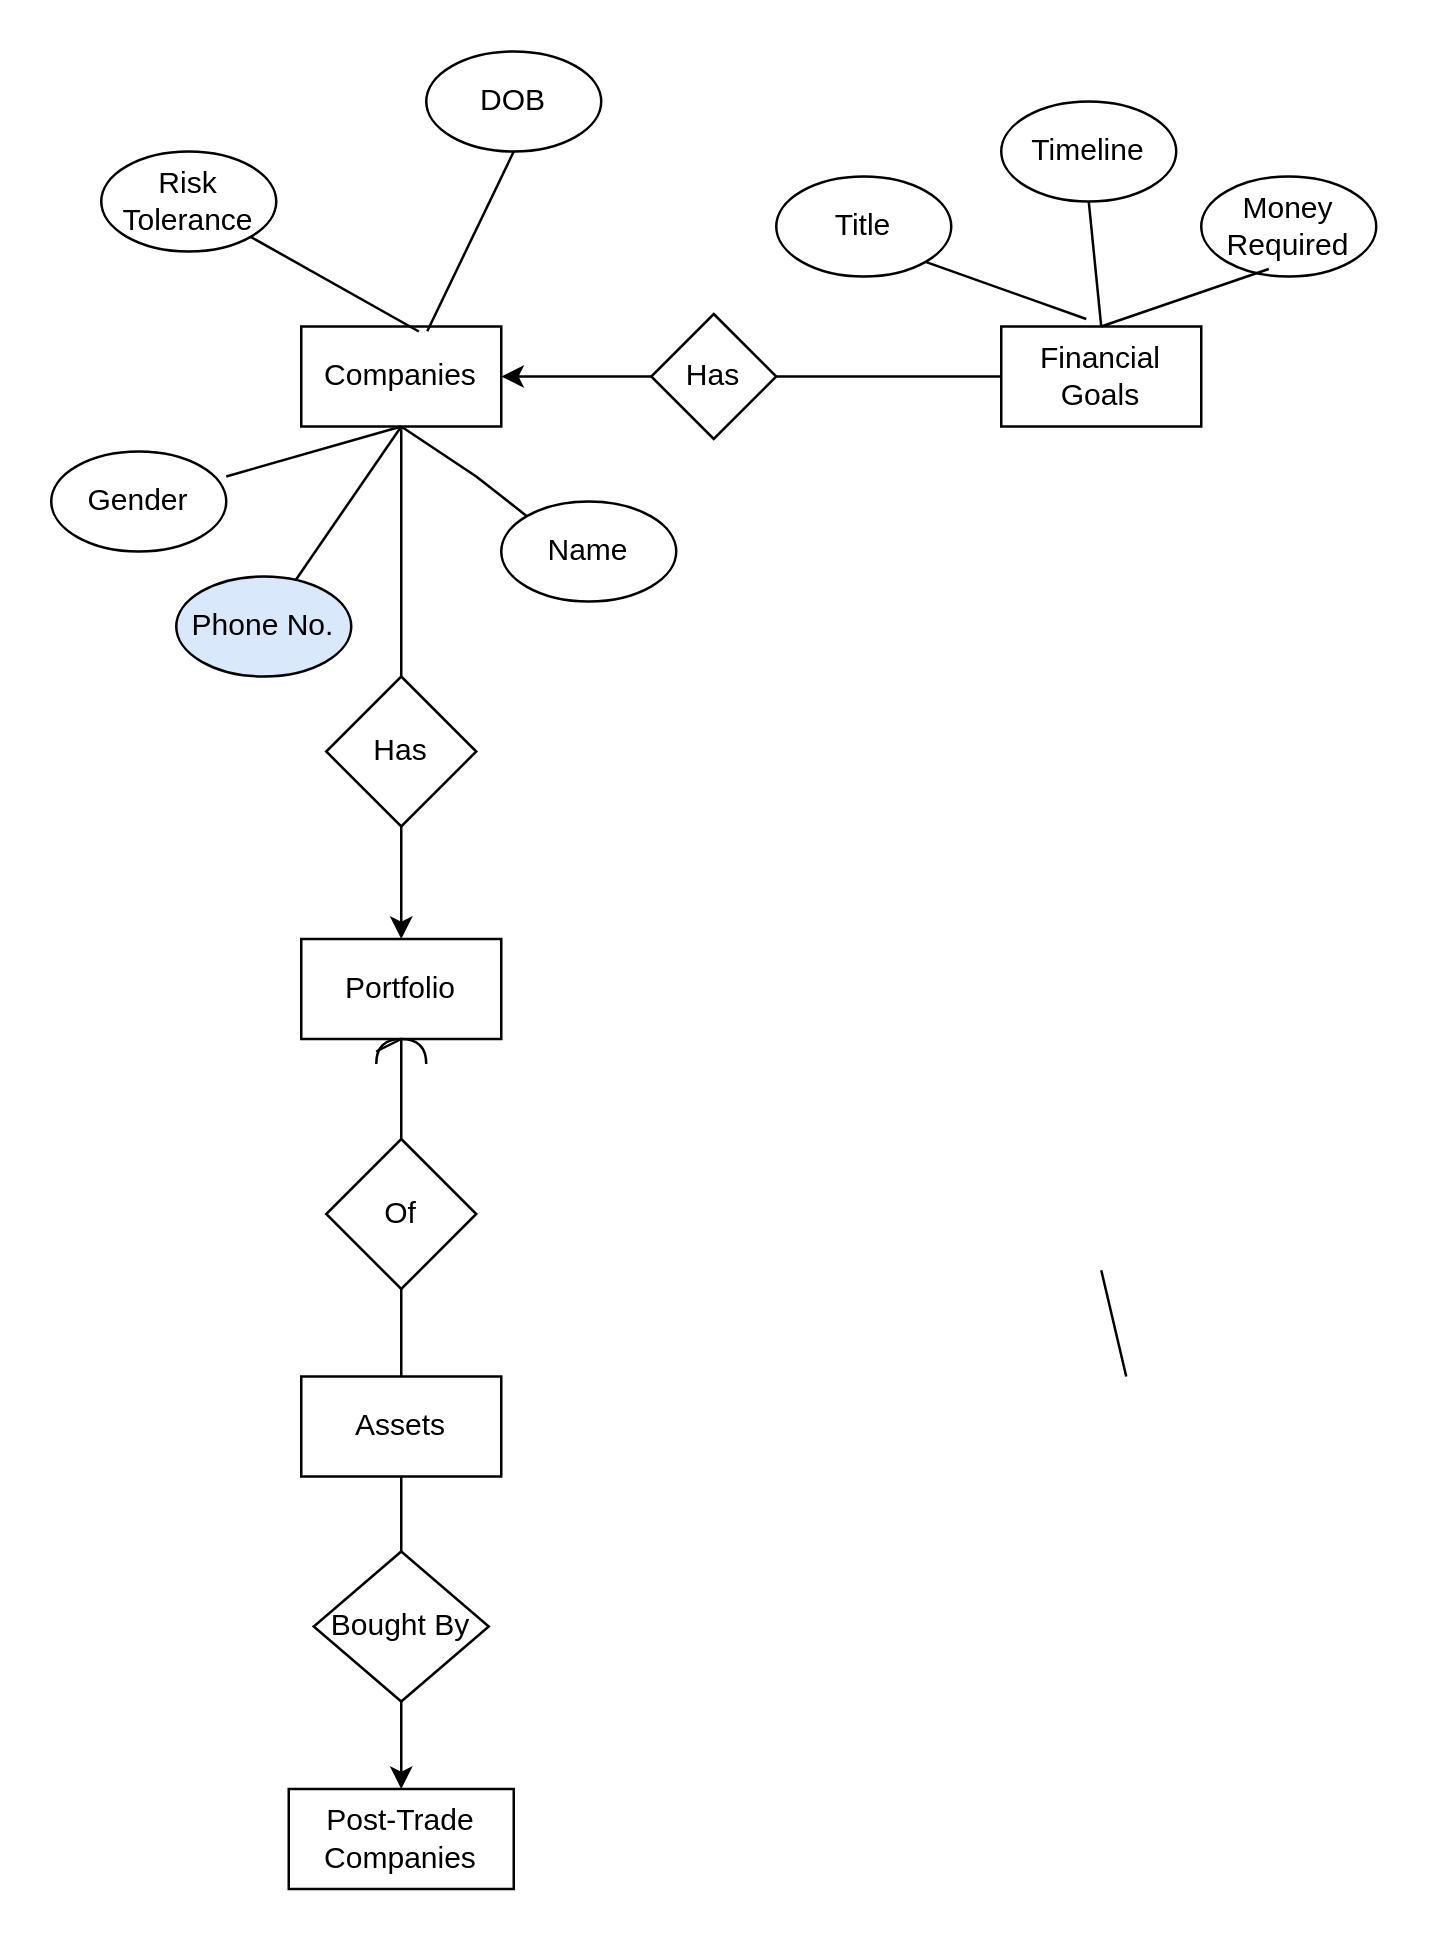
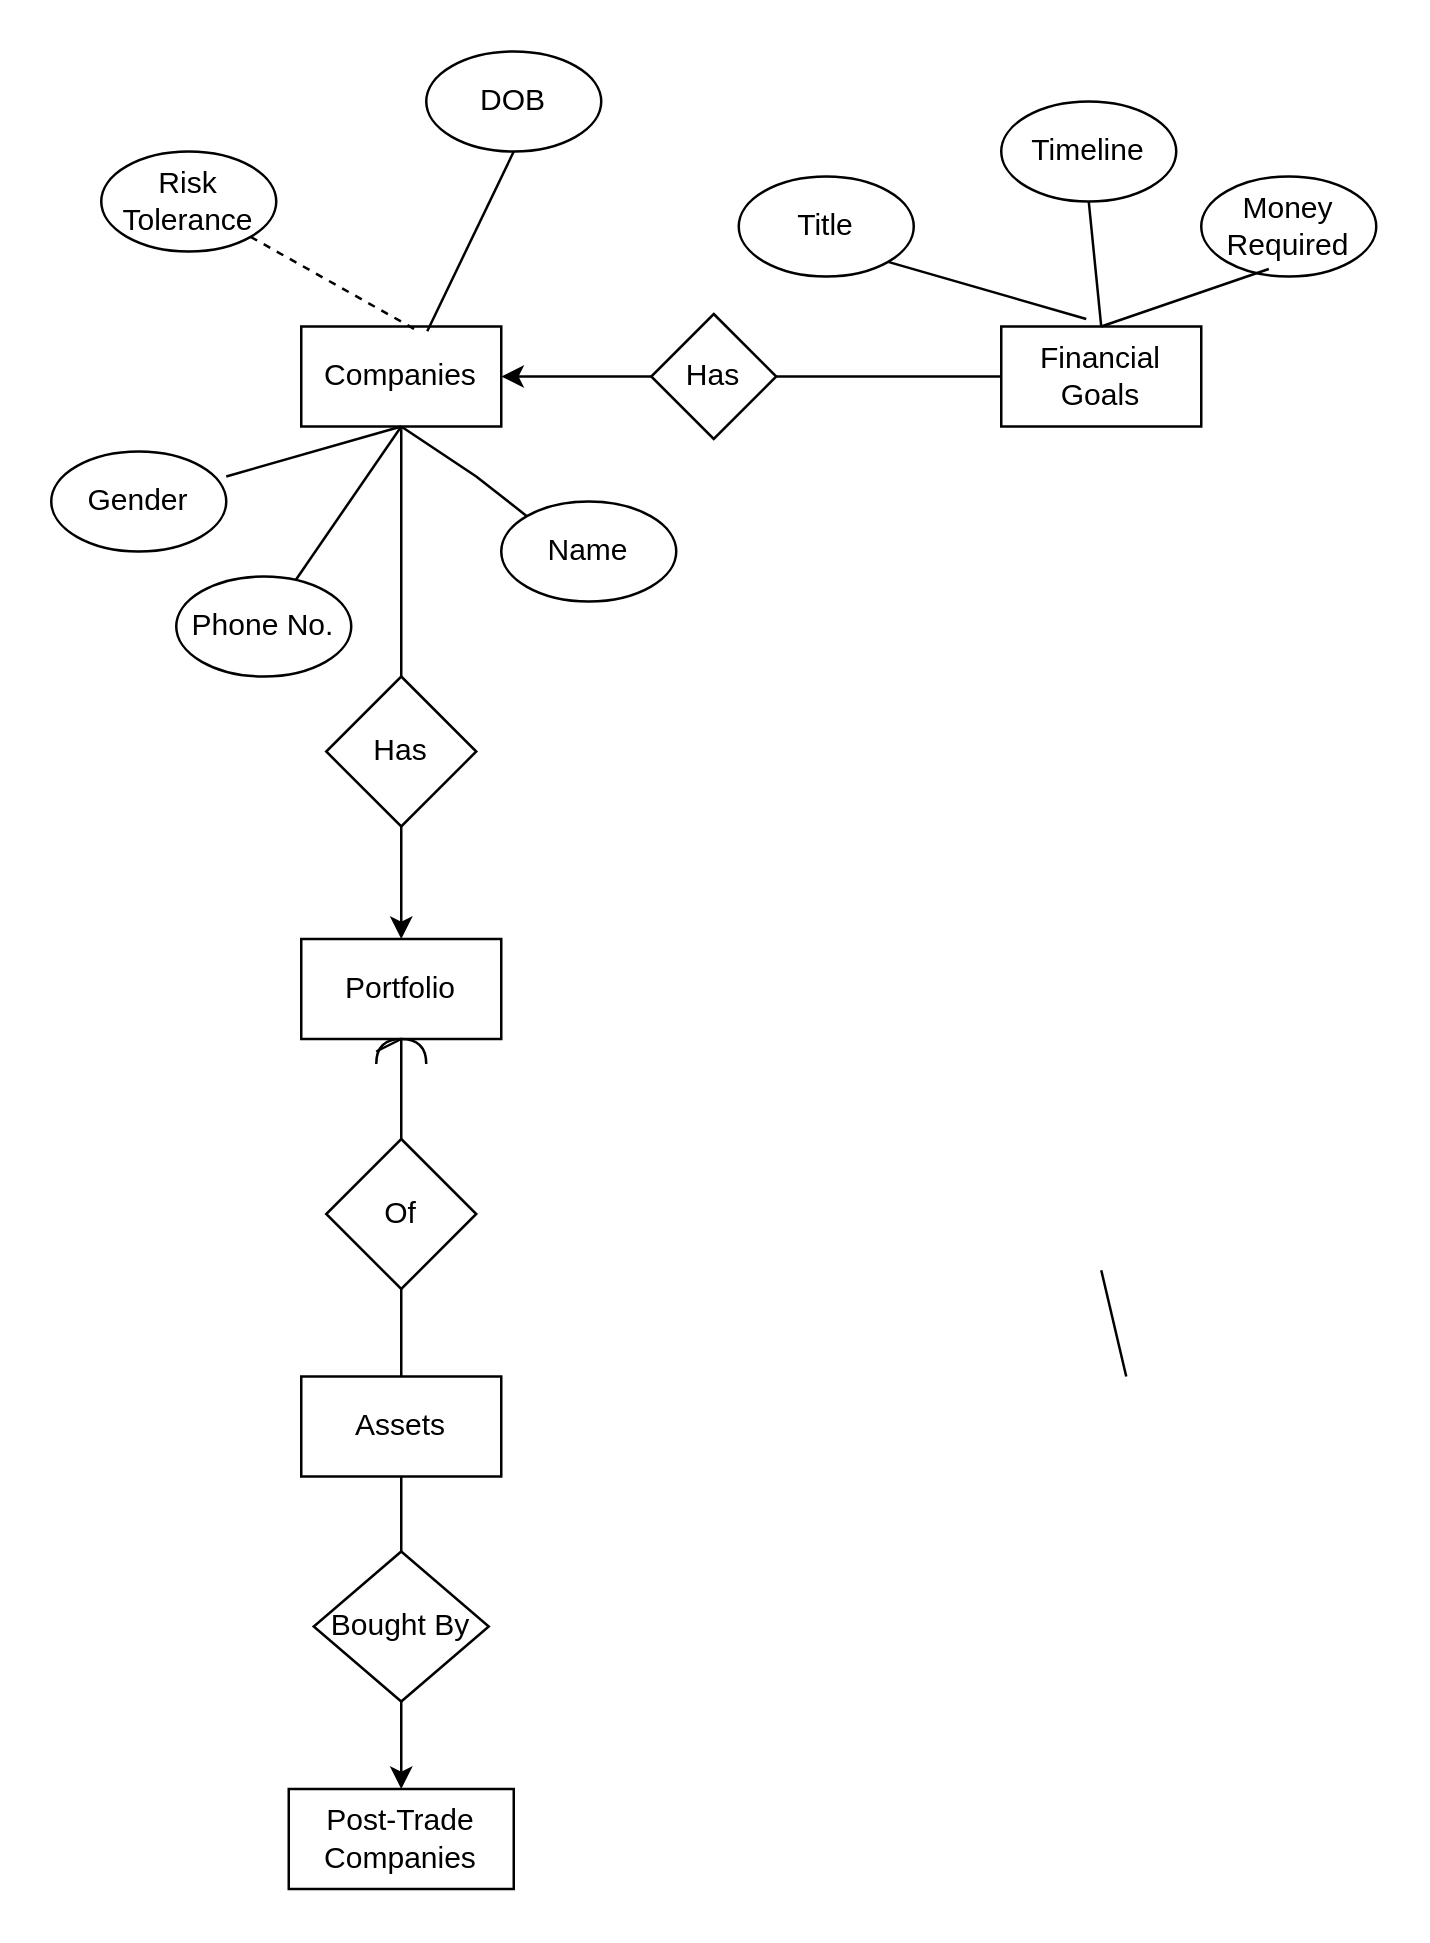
(864, 226) -> (826, 226)
(337, 285) -> (337, 285)
(264, 626) -> (264, 626)
